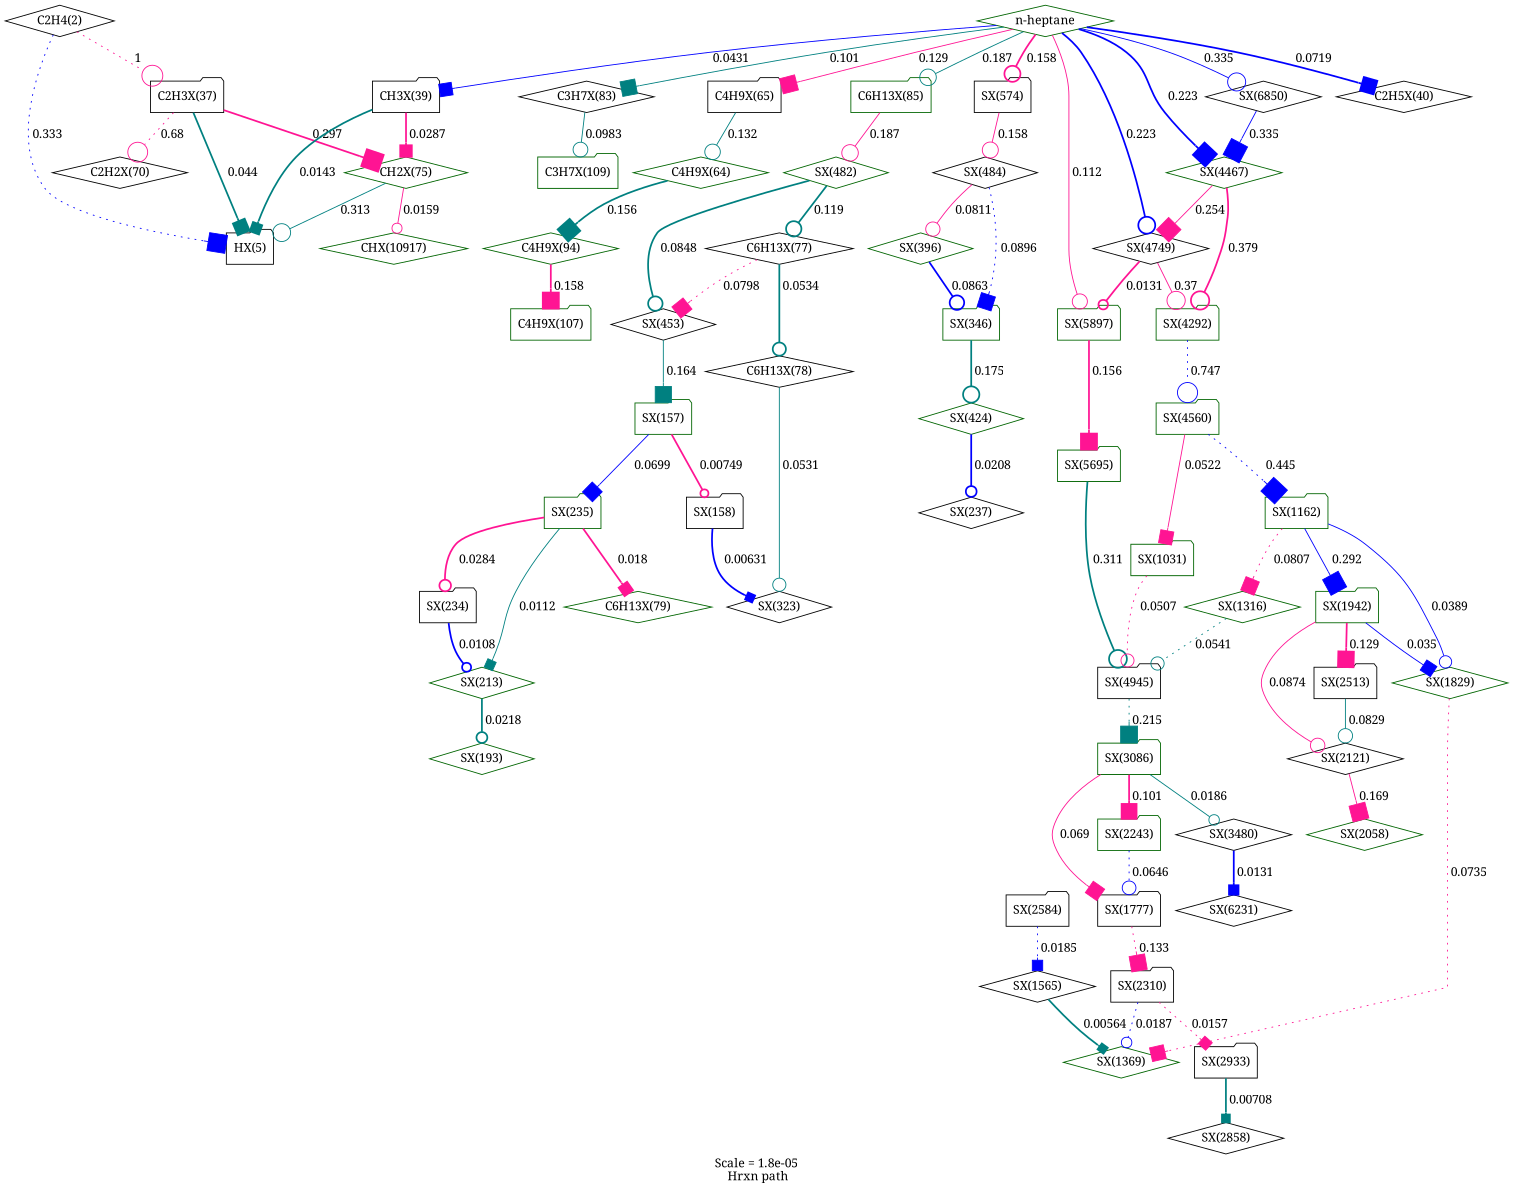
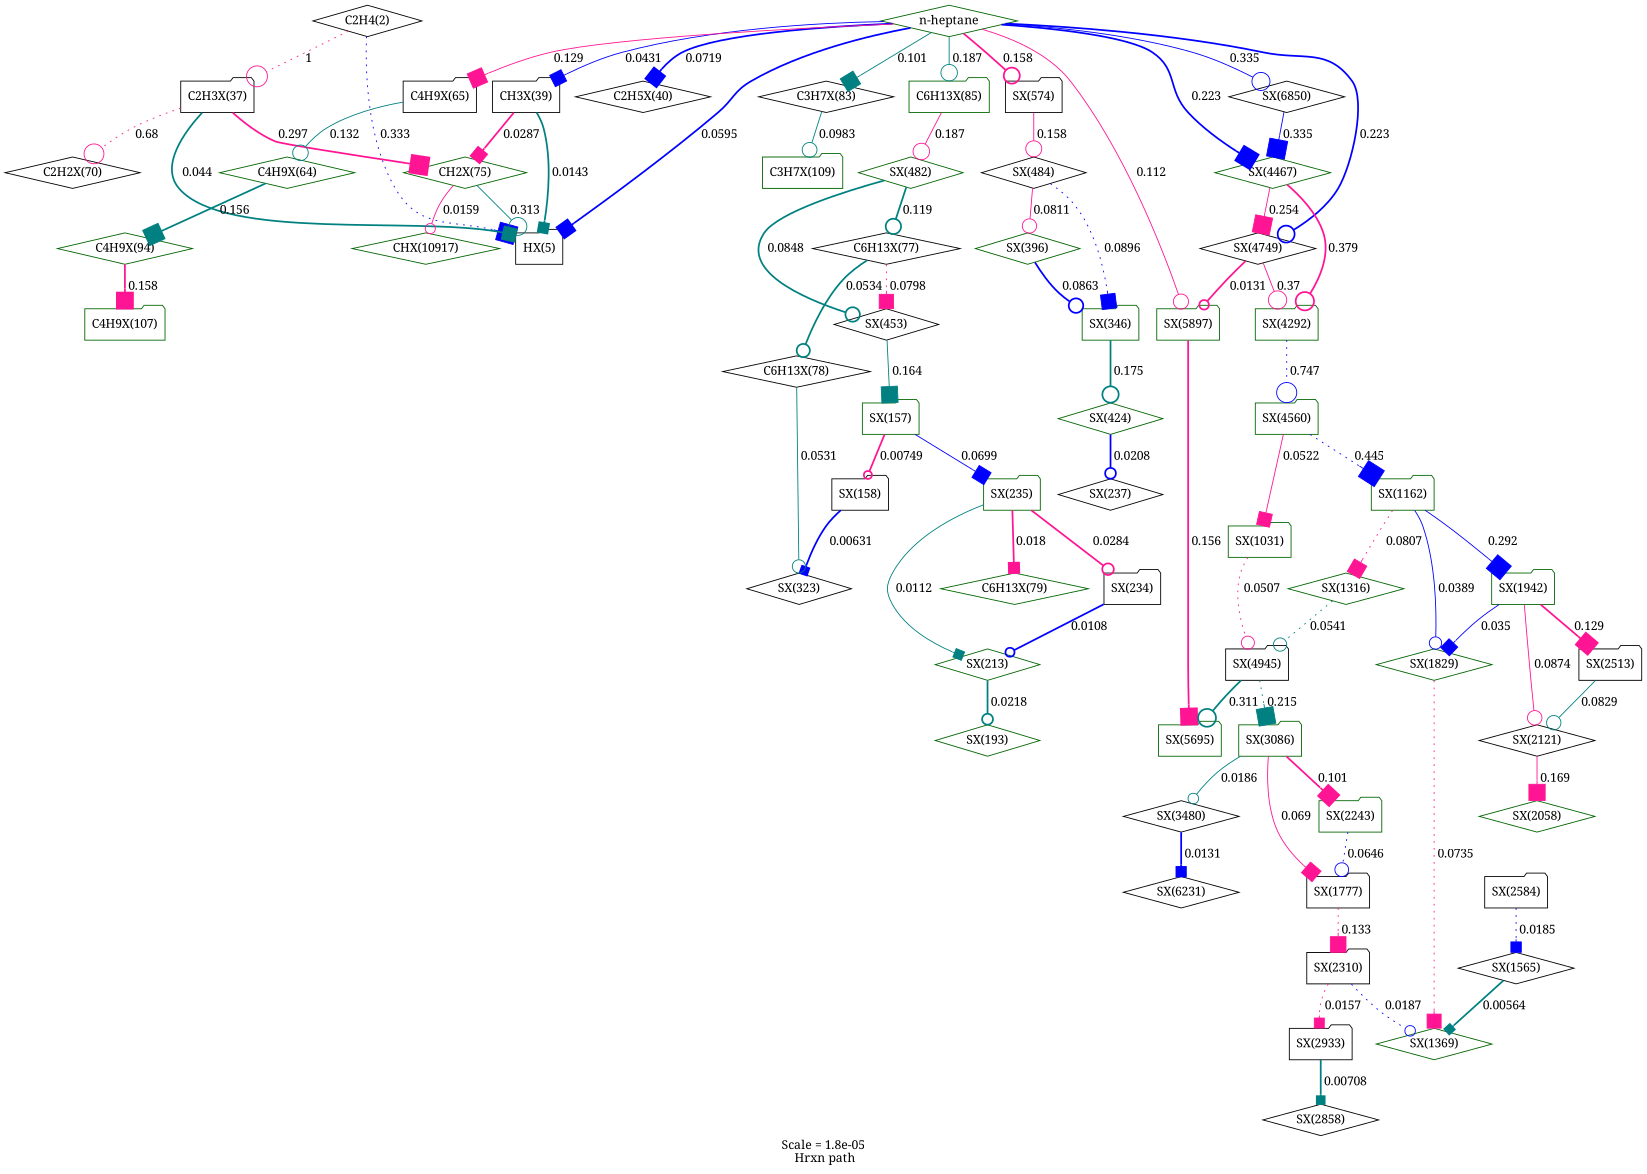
none -> (730, 101)
(1089, 568) -> (1226, 695)
